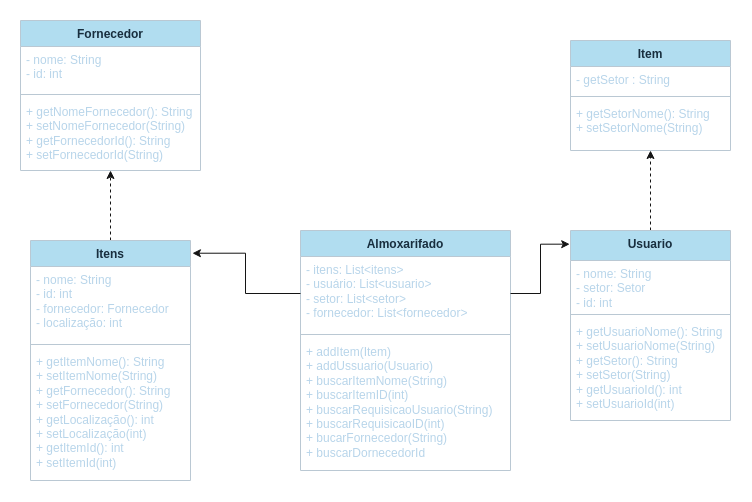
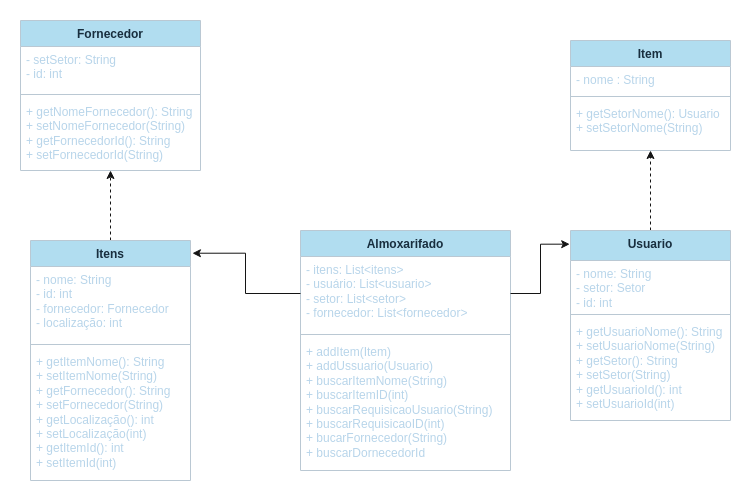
(67, 68) -> (81, 68)
(633, 81) -> (619, 81)
(651, 122) -> (652, 129)
